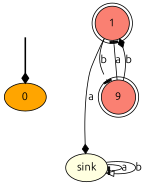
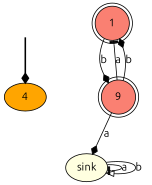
(100, 59) -> (100, 57)
(87, 90) -> (104, 129)
(25, 97) -> (25, 97)
